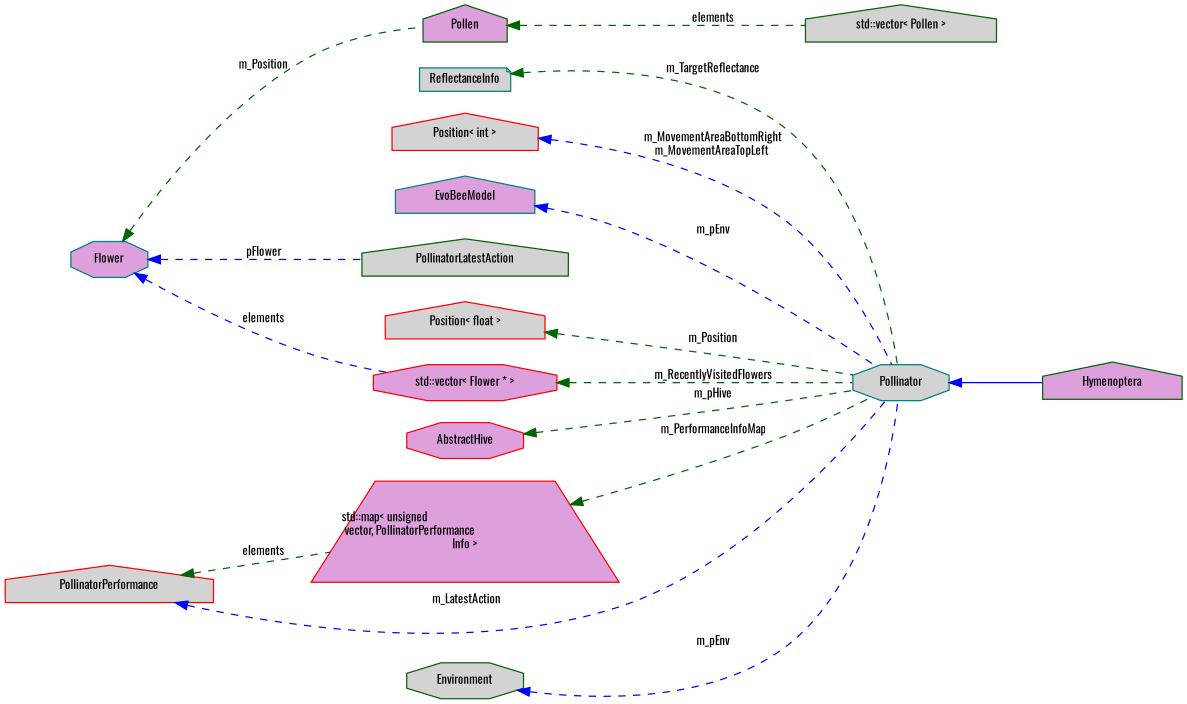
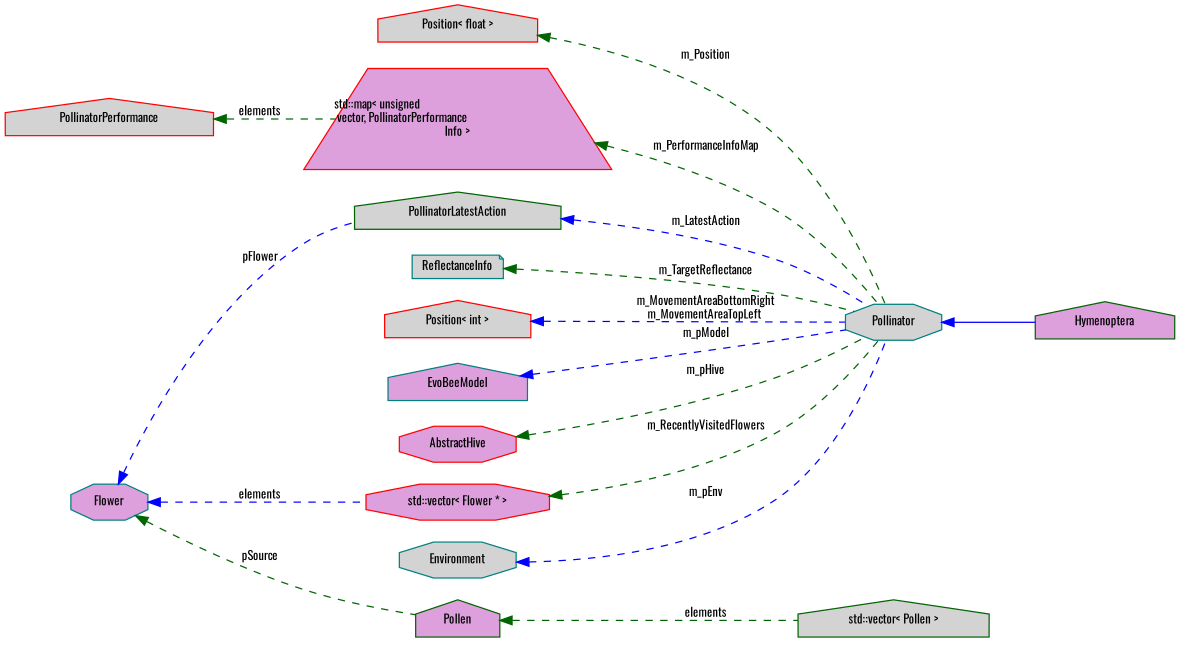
(262, 65) -> (259, 557)
(712, 231) -> (705, 334)
(573, 619) -> (727, 245)
(465, 681) -> (458, 560)
